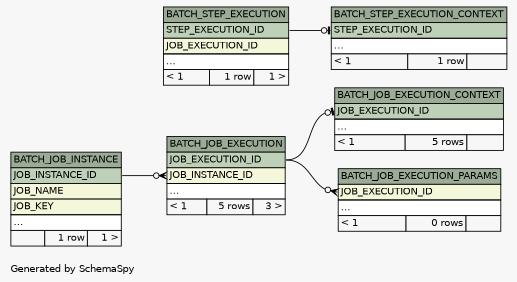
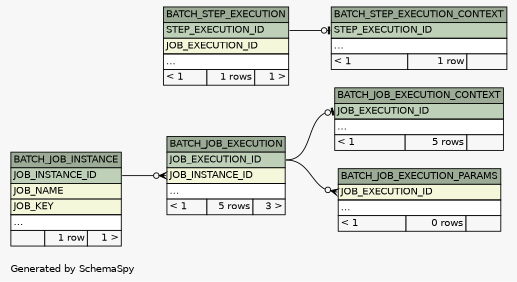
(238, 77) -> (236, 77)
